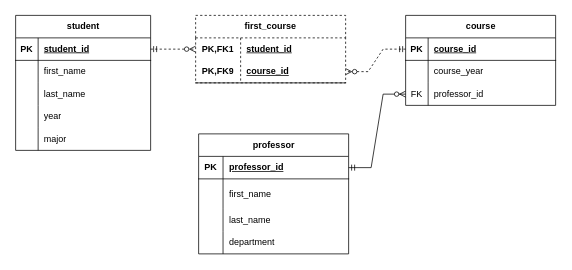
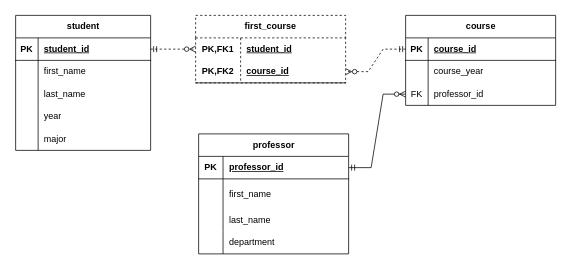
(218, 72) -> (218, 72)
